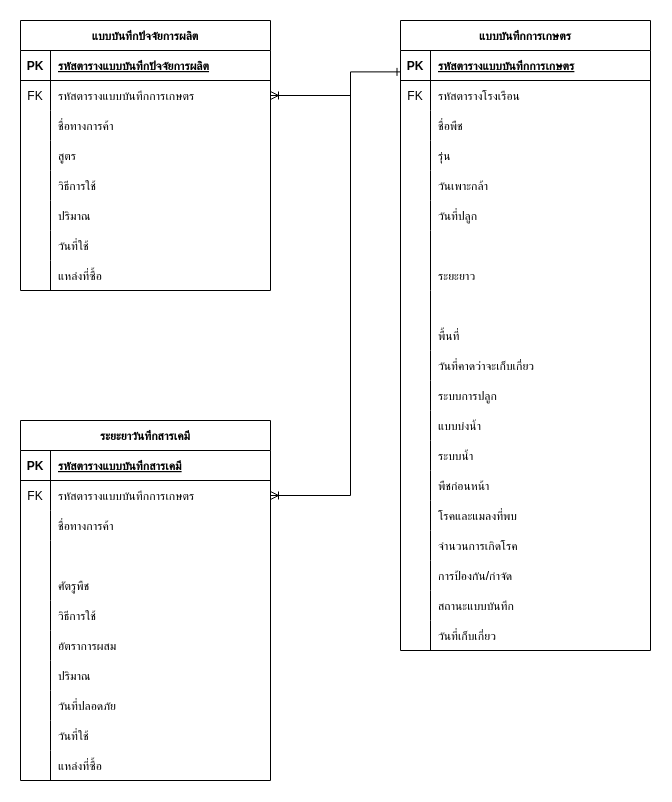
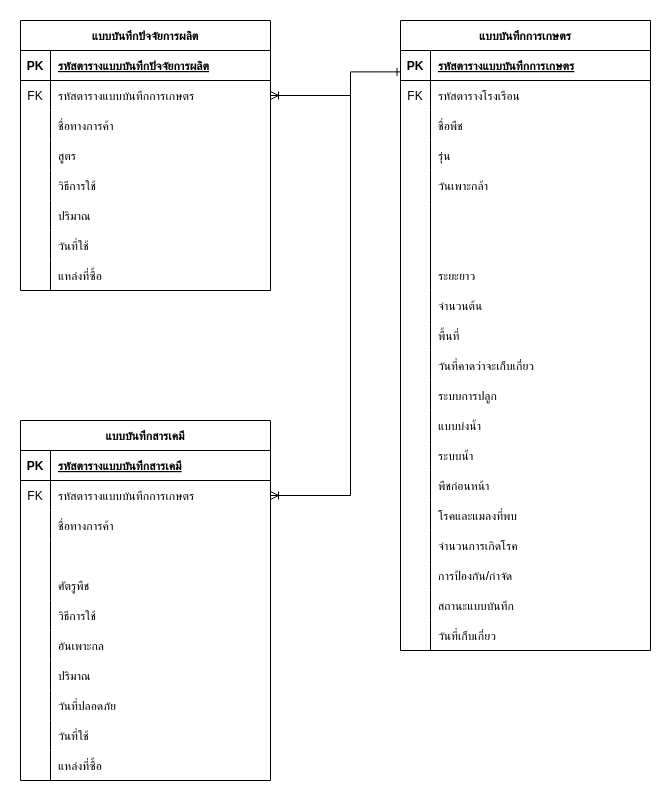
(541, 216) -> none
none -> (541, 306)
(145, 436) -> (145, 436)
(95, 646) -> (88, 646)
